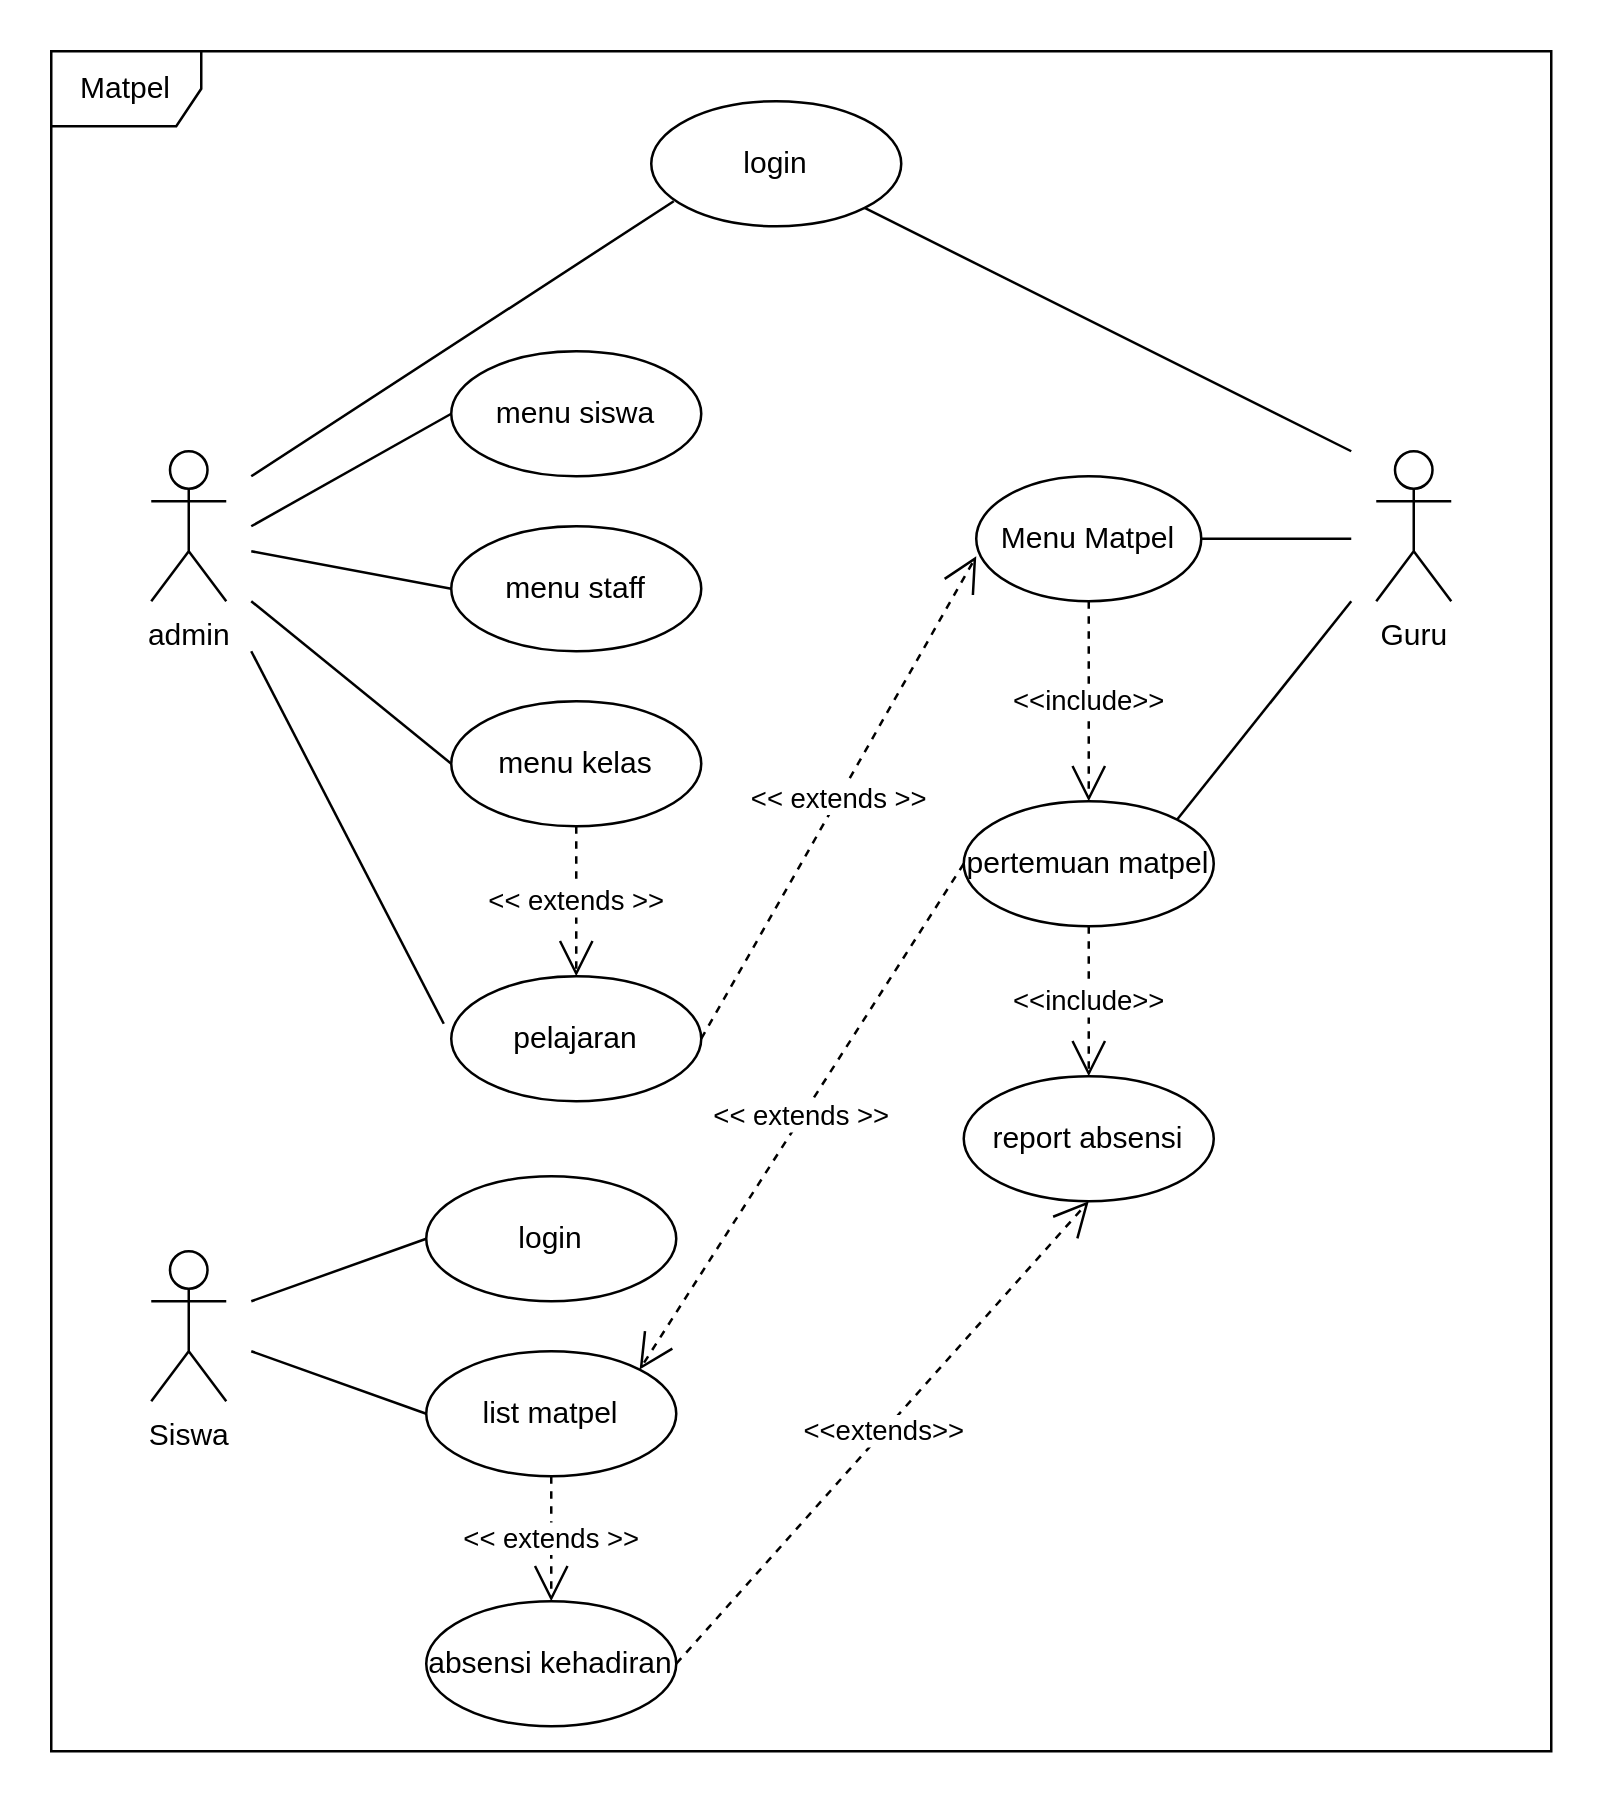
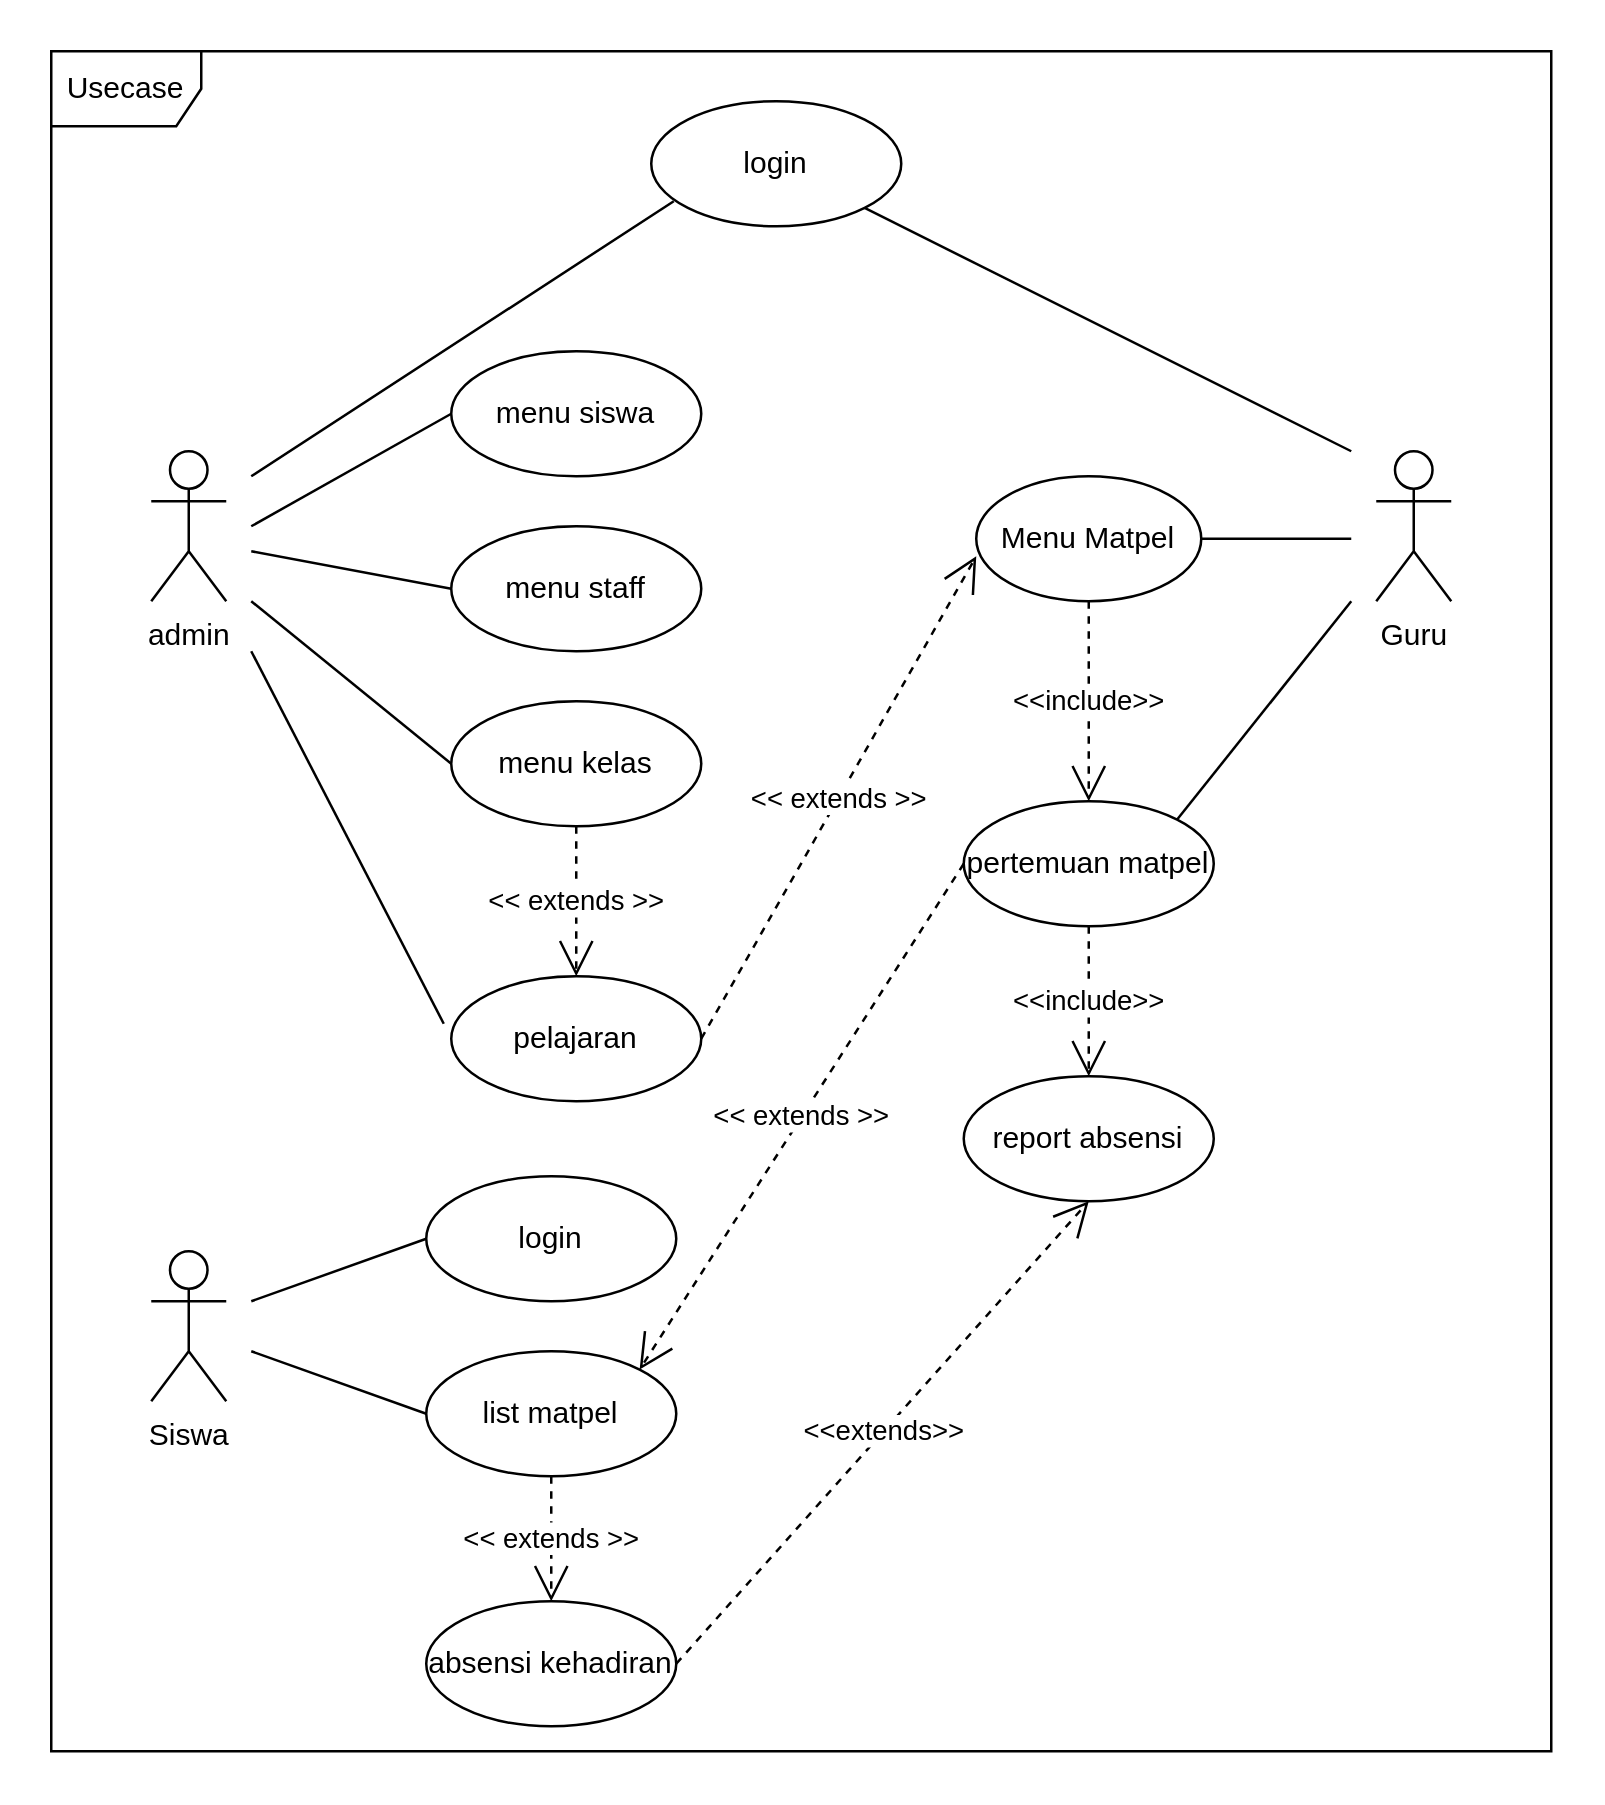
(126, 89) -> (126, 89)
